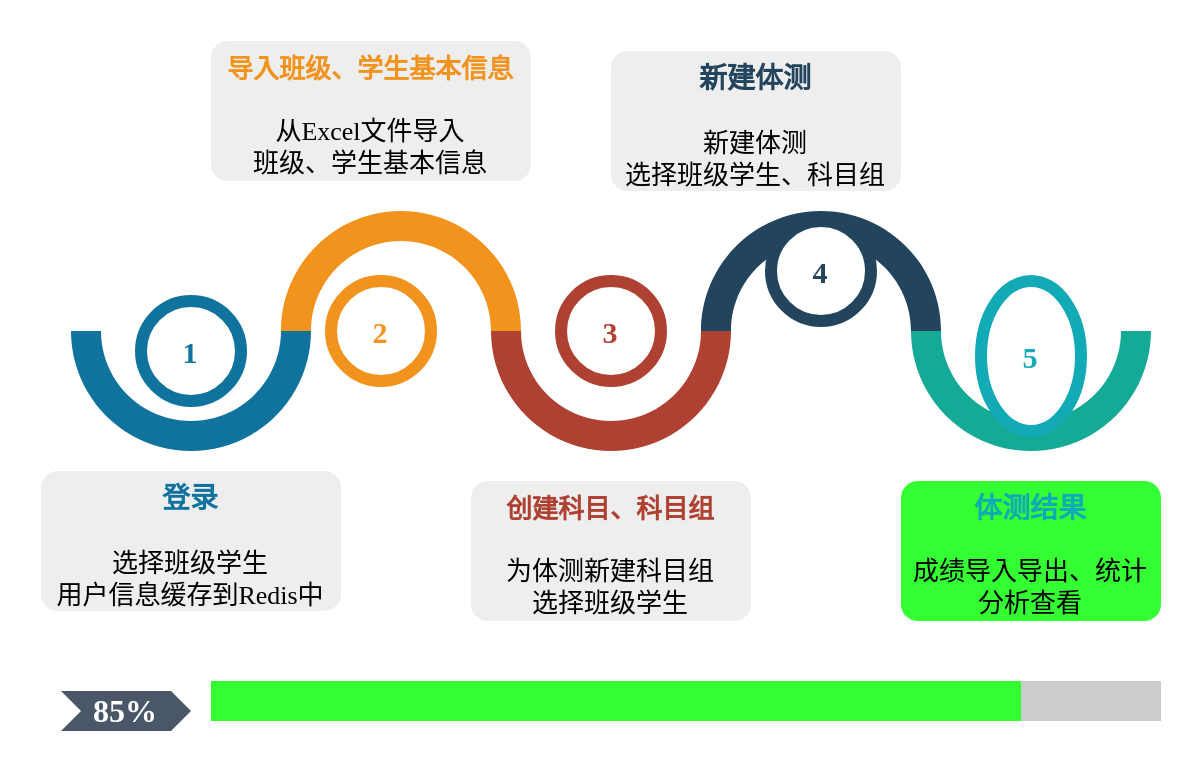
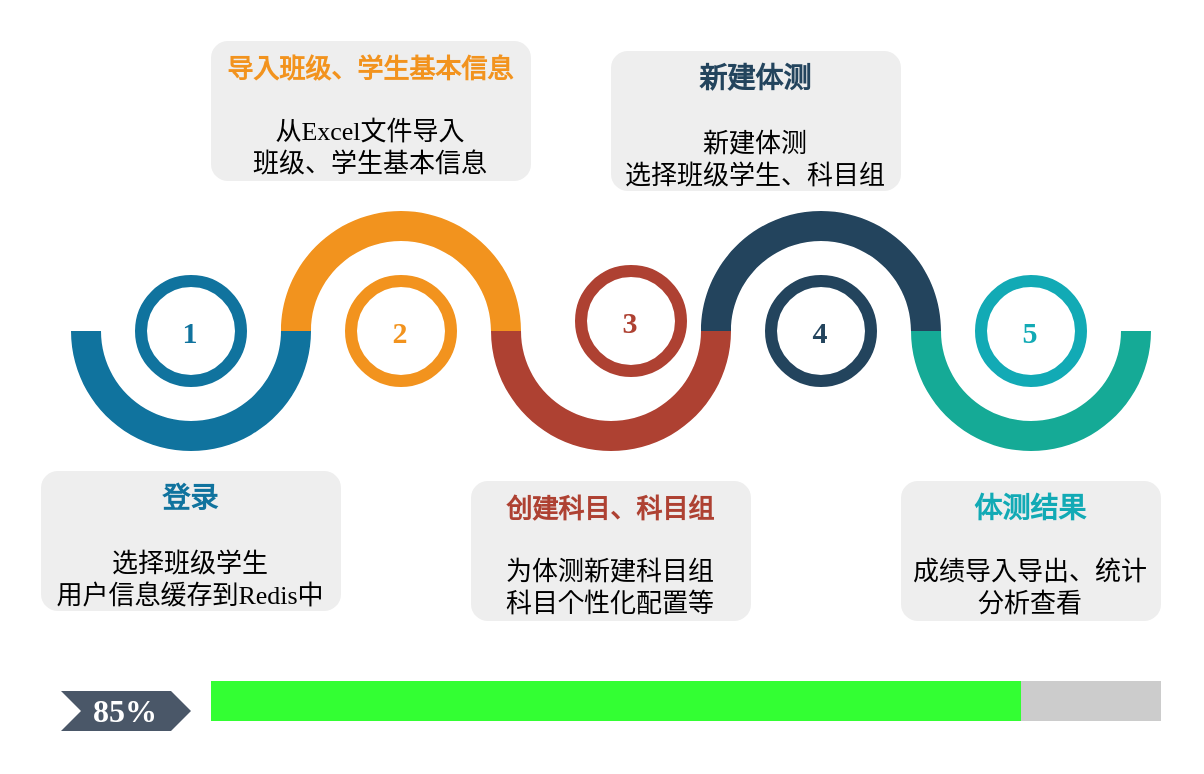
(821, 271) -> (821, 331)
(381, 331) -> (401, 331)
(611, 331) -> (631, 321)
(191, 351) -> (191, 331)
(1031, 356) -> (1031, 331)
(611, 538) -> (611, 538)
(1031, 551) -> (1031, 551)
